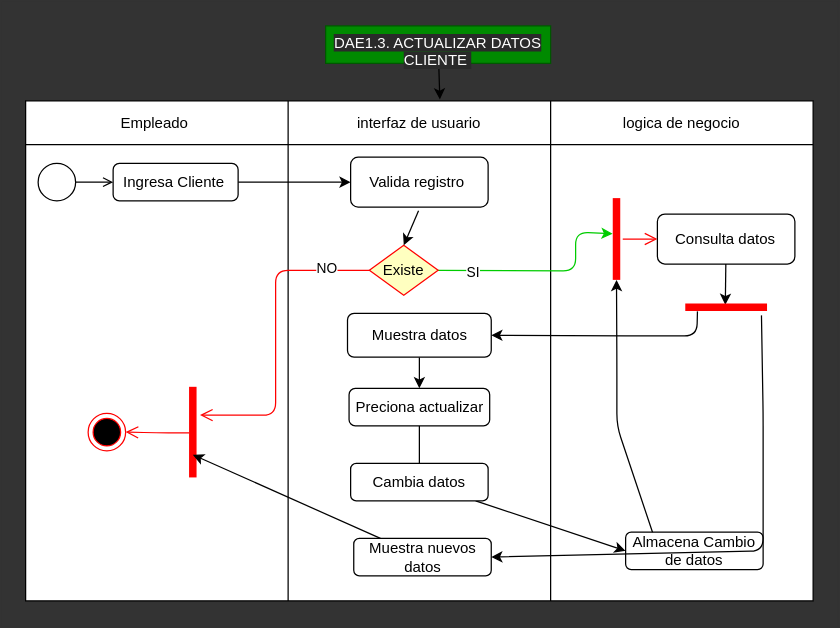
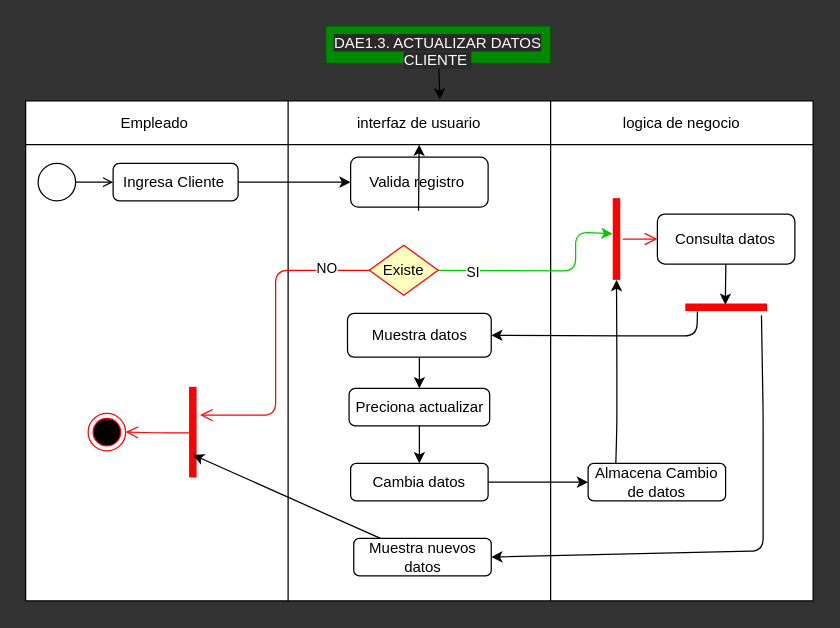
(413, 224) -> (419, 181)
(419, 457) -> (419, 453)
(694, 551) -> (657, 482)
